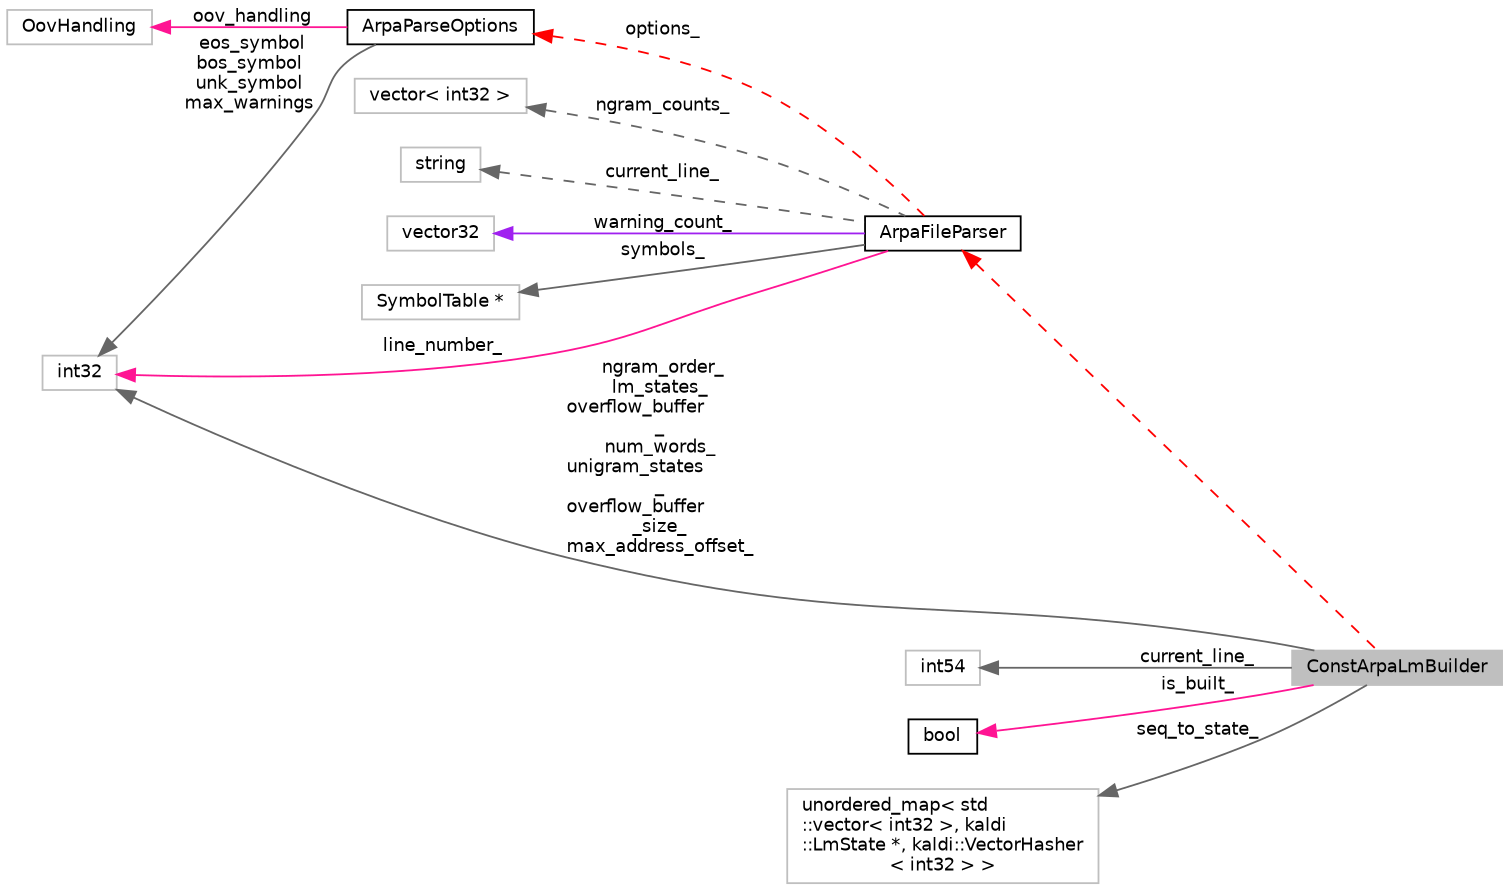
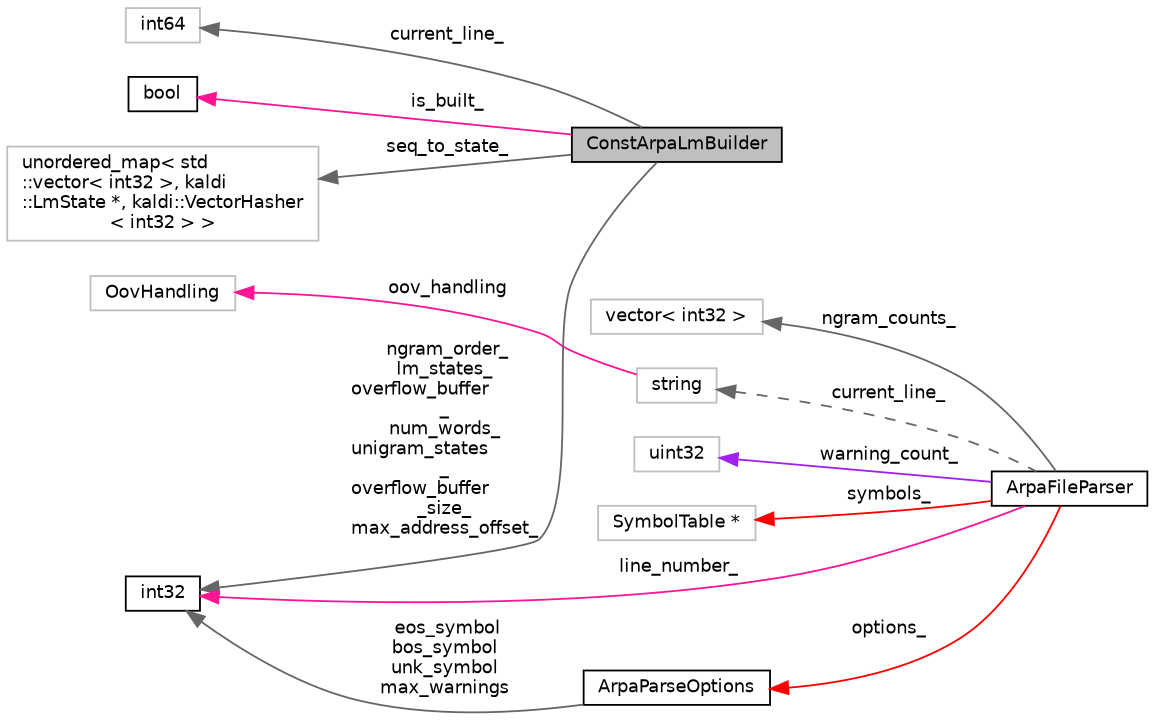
(259, 27) -> (450, 312)
(756, 90) -> (955, 641)
(730, 149) -> (937, 365)
(441, 233) -> (677, 454)
(702, 268) -> (883, 512)
(80, 373) -> (163, 594)
(1177, 457) -> none
(943, 668) -> (163, 25)
(1397, 668) -> (677, 145)
